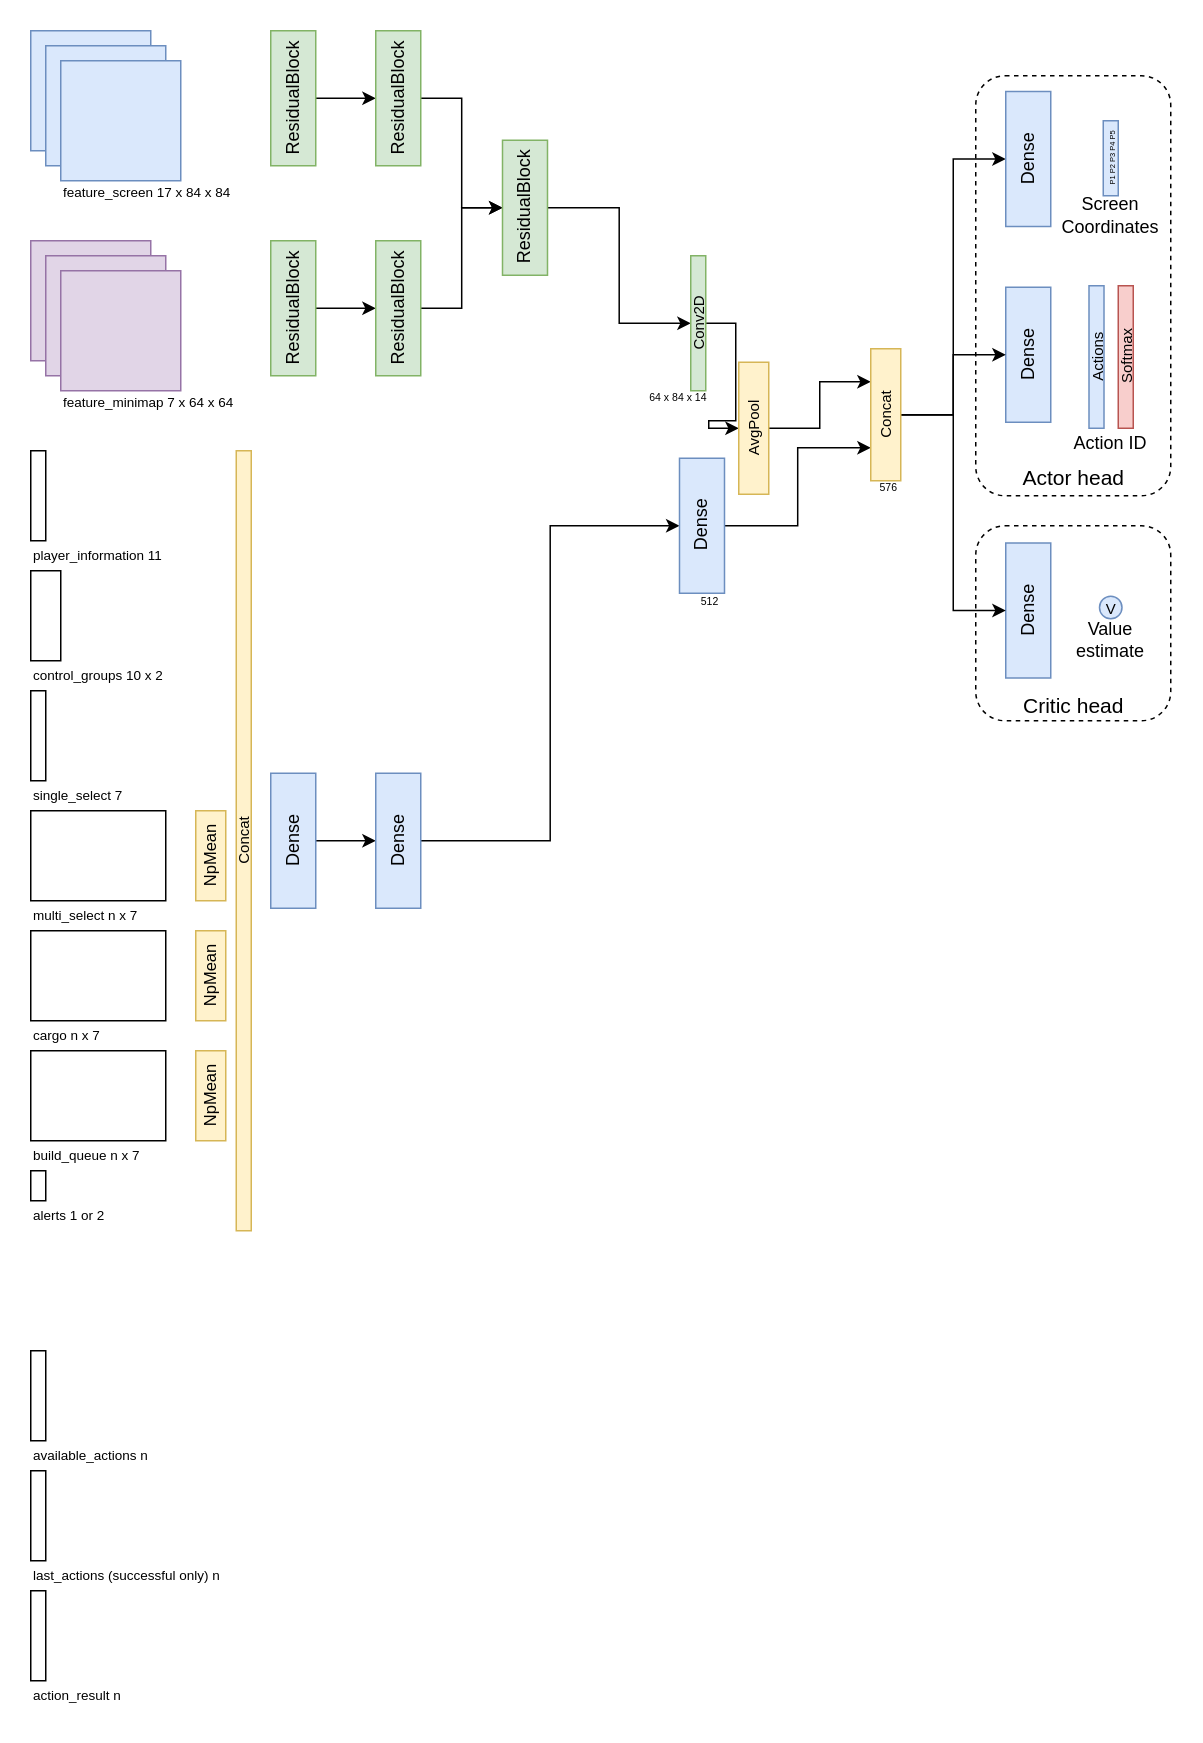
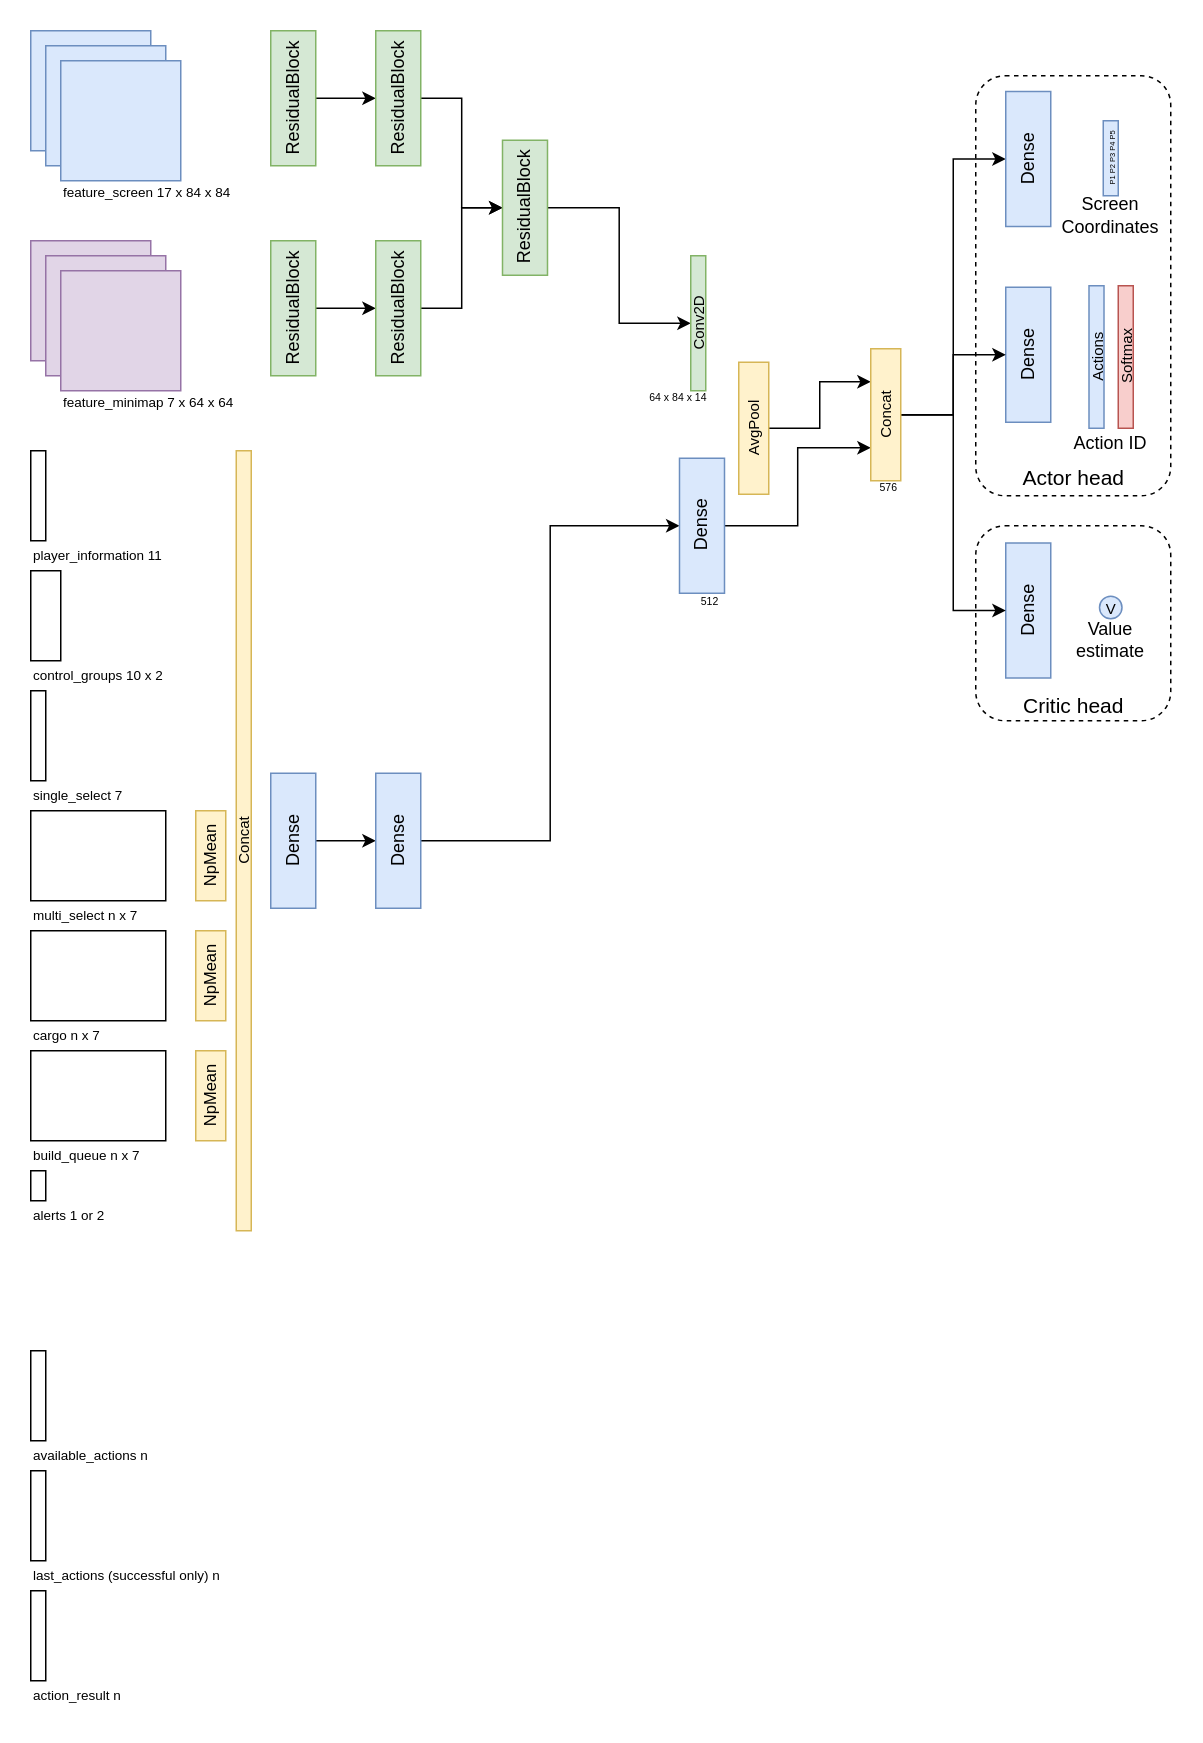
(736, 384) -> none
